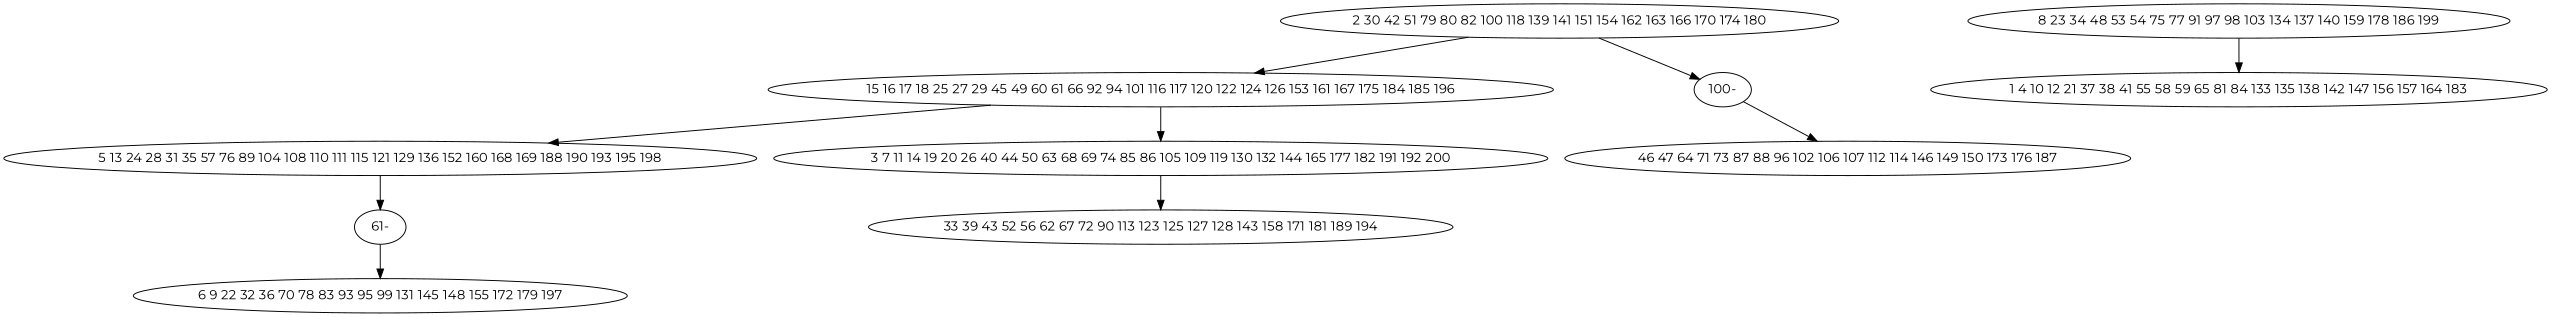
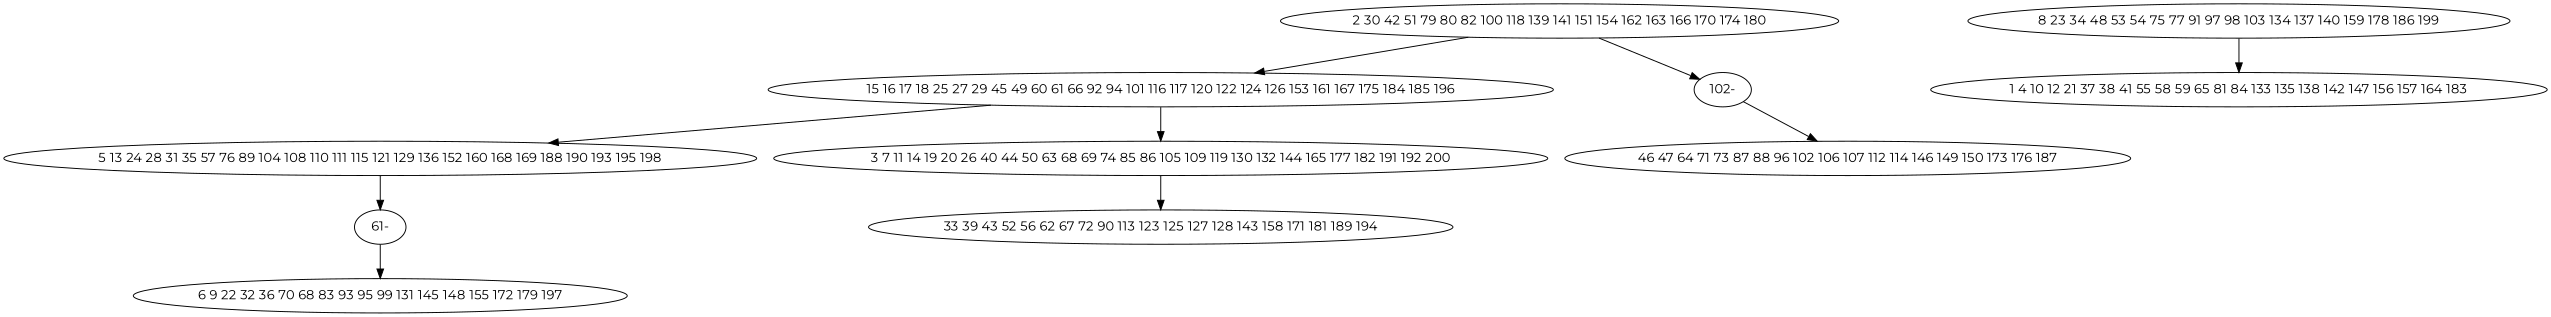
(1723, 90) -> (1723, 90)
(380, 296) -> (380, 296)
